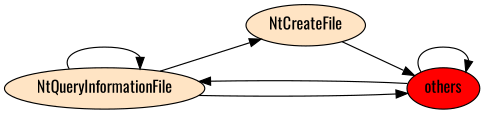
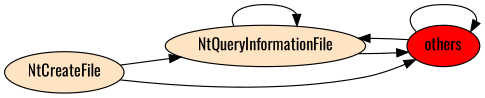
(205, 57) -> (145, 62)
